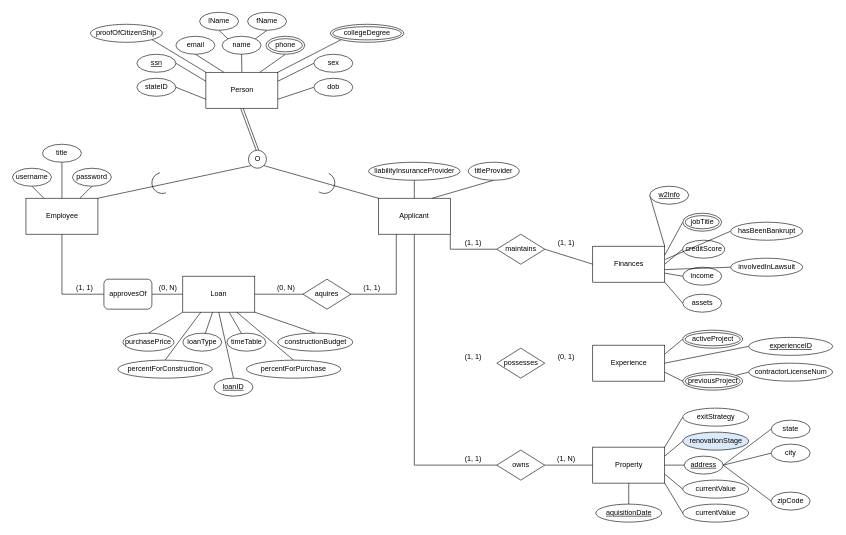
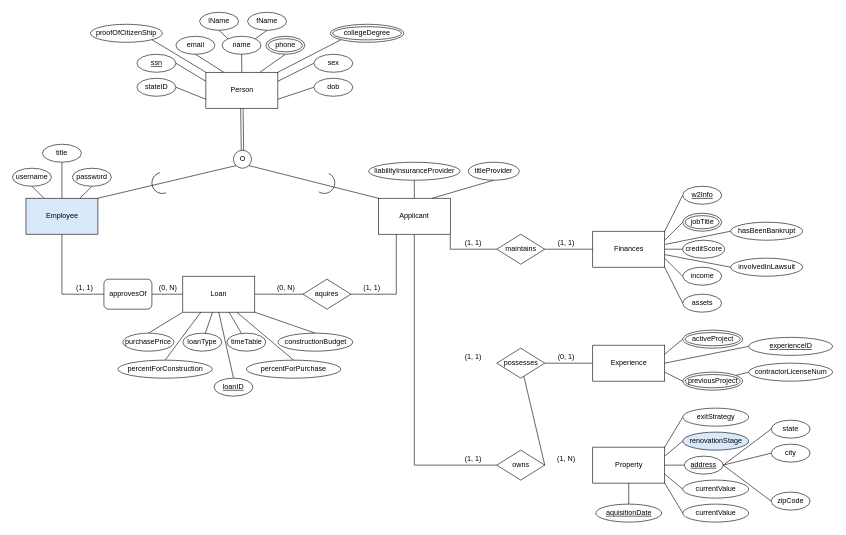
(257, 159) -> (242, 159)
(669, 195) -> (702, 195)
(62, 216) -> (62, 216)
(629, 264) -> (629, 249)
none -> (569, 363)
(569, 465) -> (534, 421)
